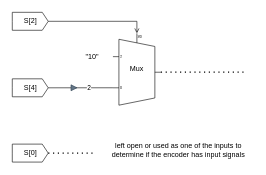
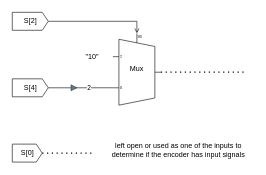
(30, 153) -> (27, 153)
